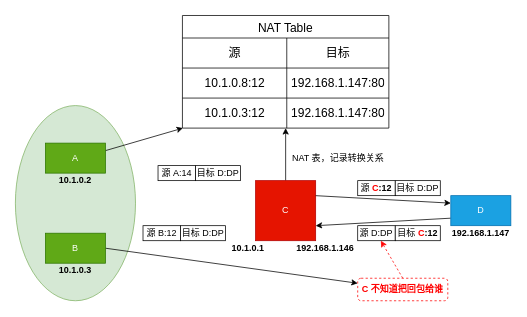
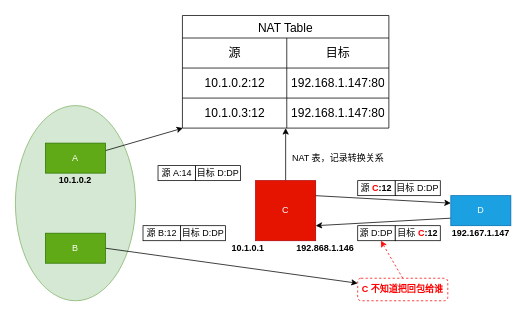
(235, 83) -> (235, 83)
(480, 233) -> (480, 233)
(325, 248) -> (325, 248)
(75, 270) -> none
